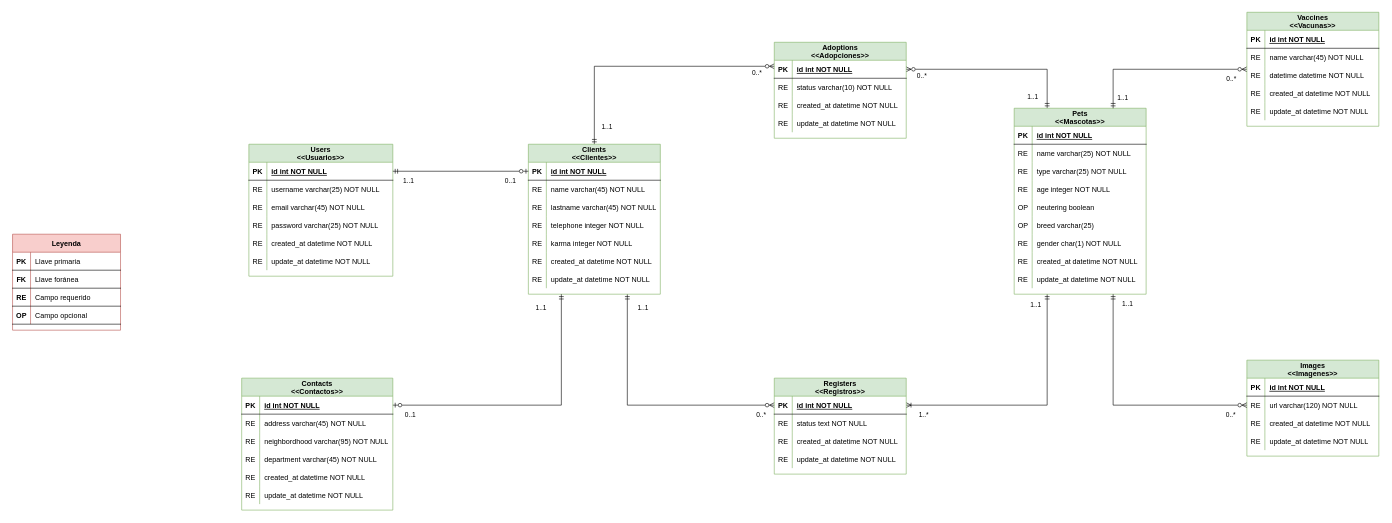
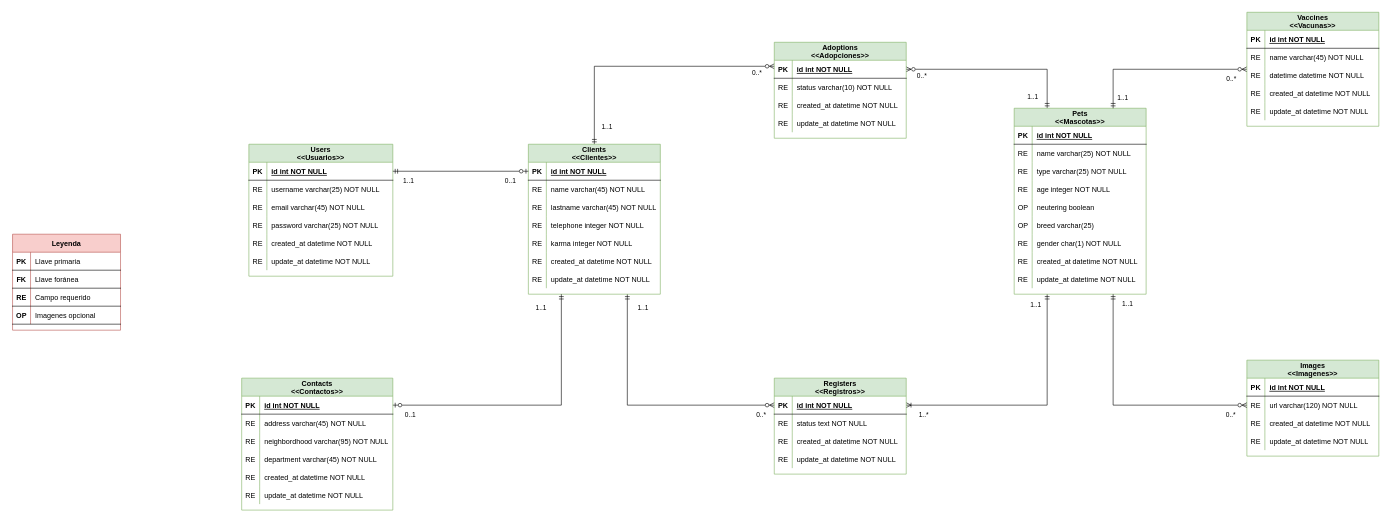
(60, 316) -> (66, 316)
